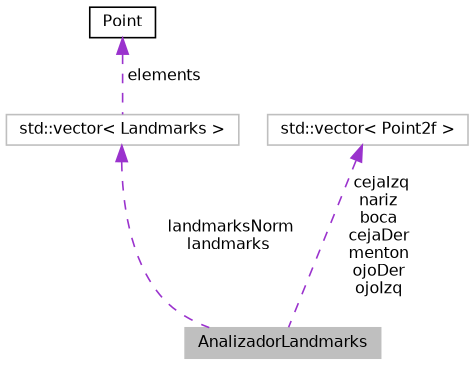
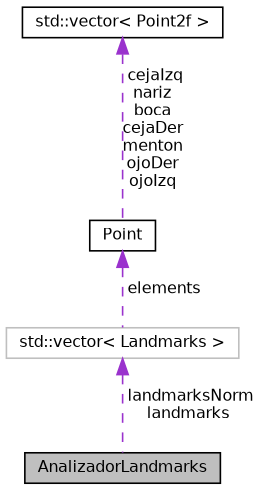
(368, 130) -> (123, 22)
(322, 244) -> (123, 137)
(283, 343) -> (123, 468)
